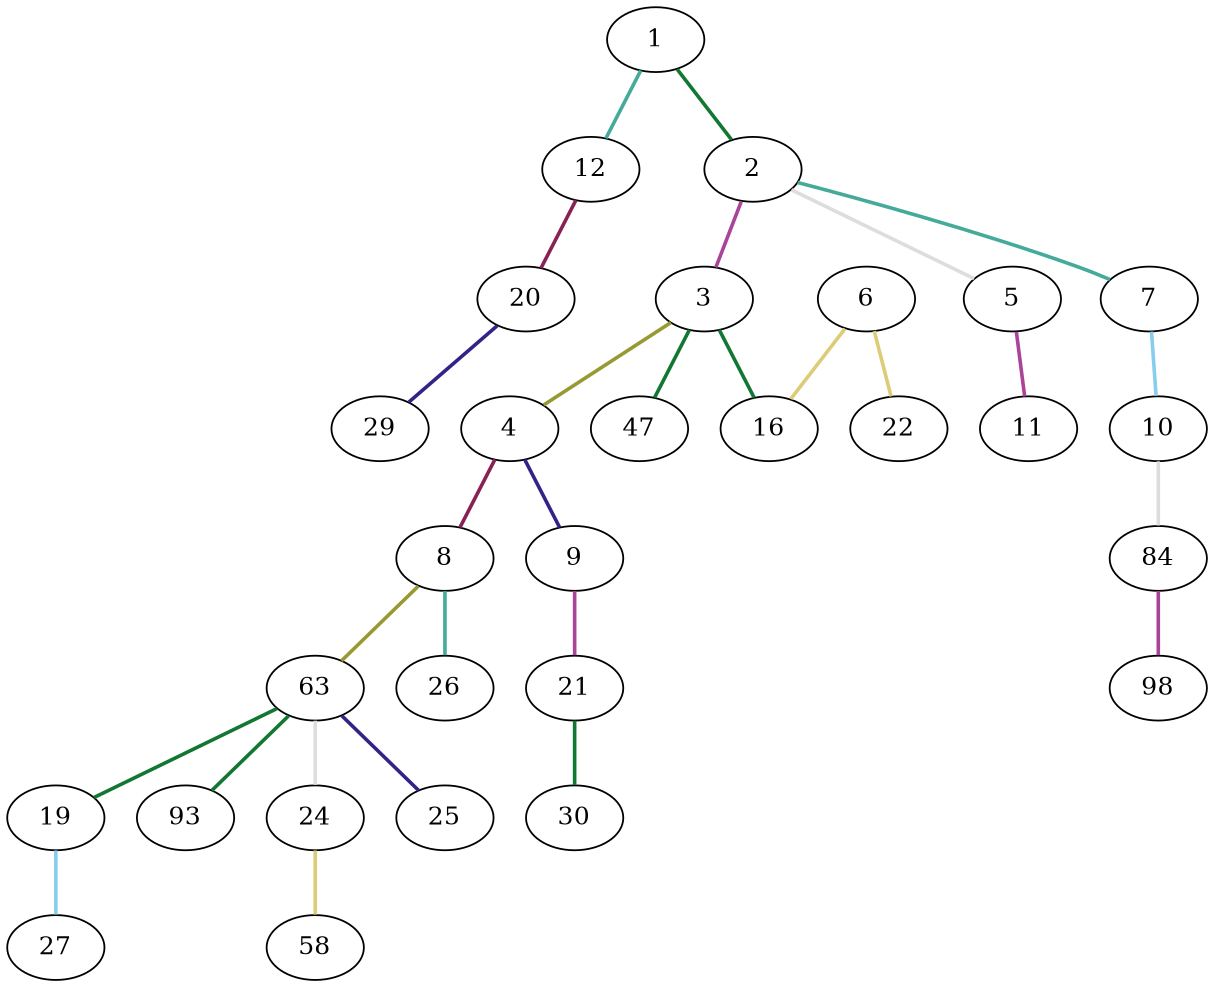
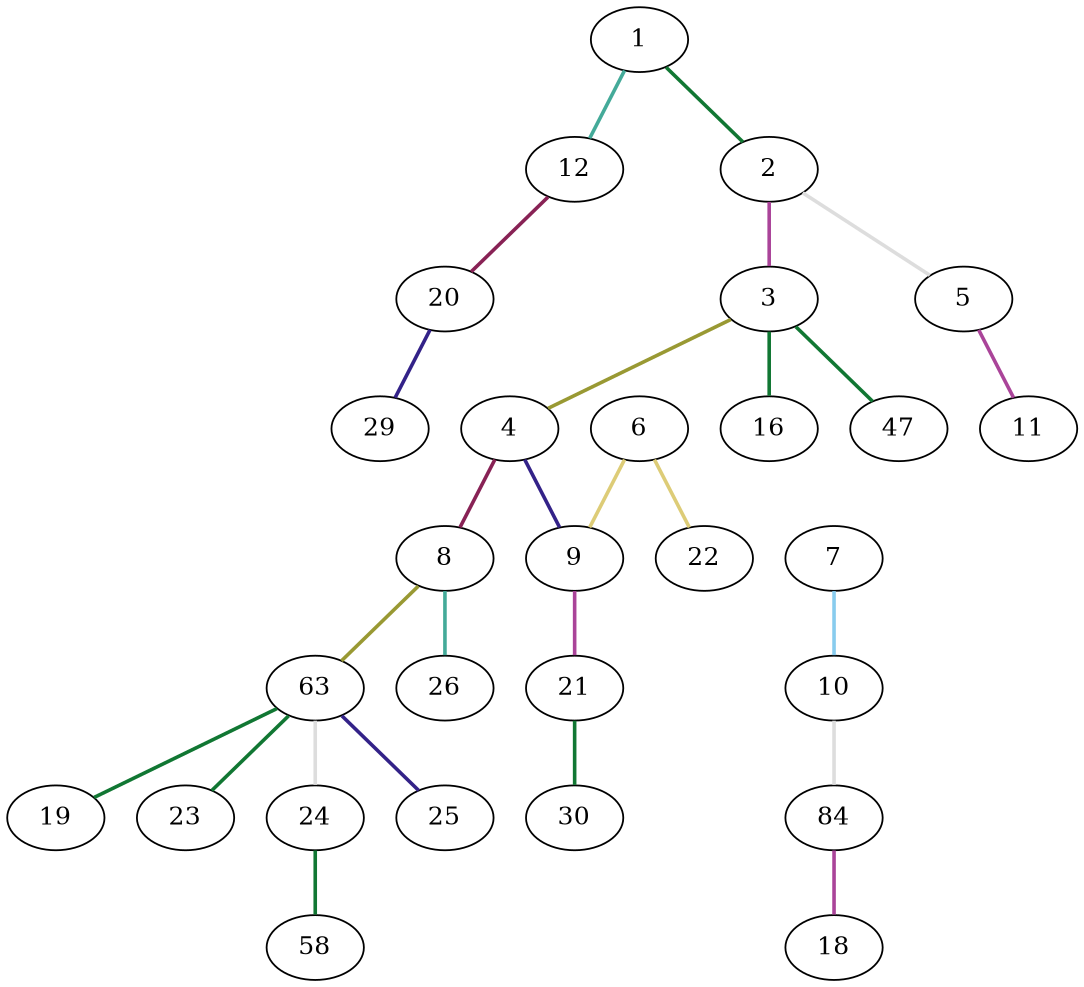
(955, 227) -> none
(818, 364) -> (607, 494)
(1158, 688) -> (834, 948)
(186, 818) -> (186, 818)
(315, 883) -> (315, 883)
(56, 948) -> none
